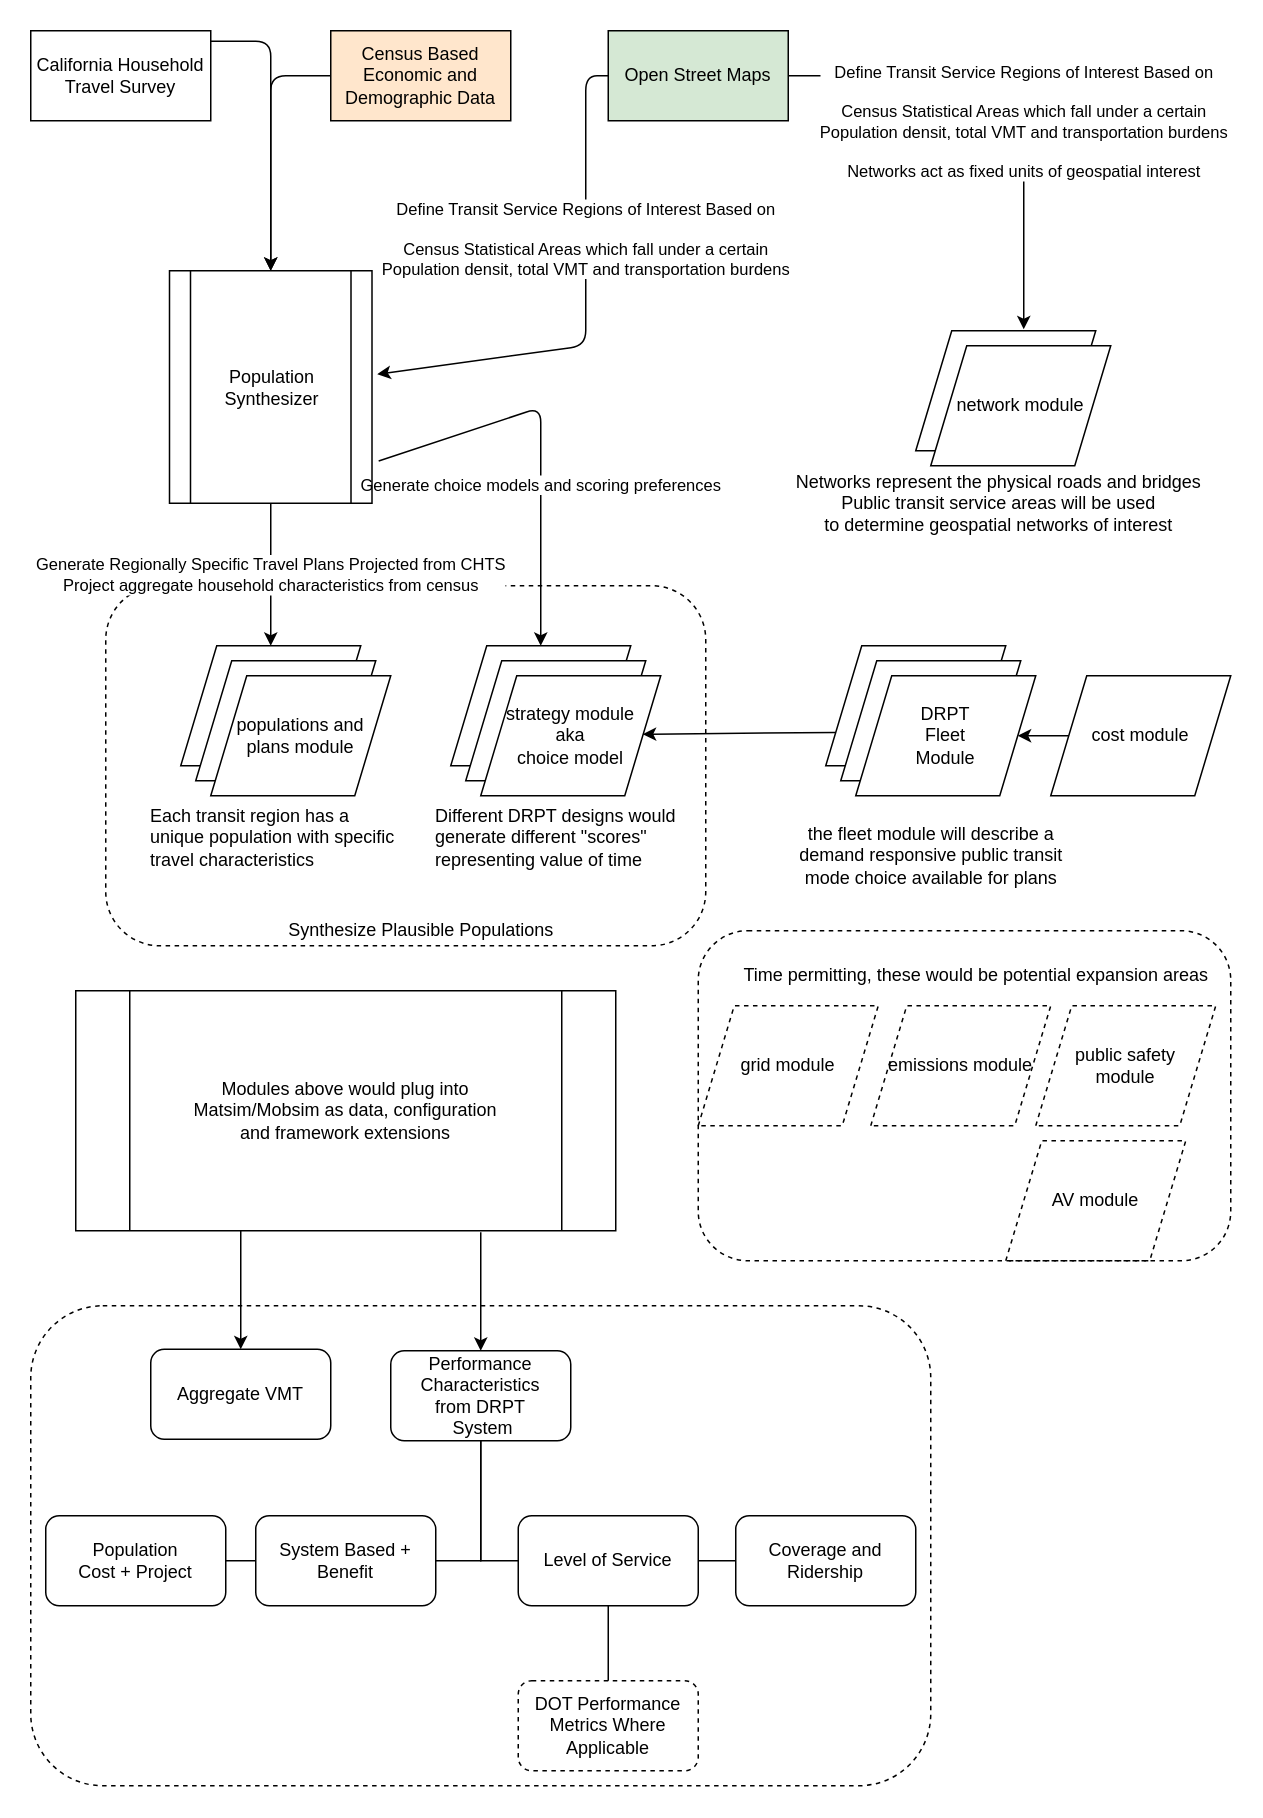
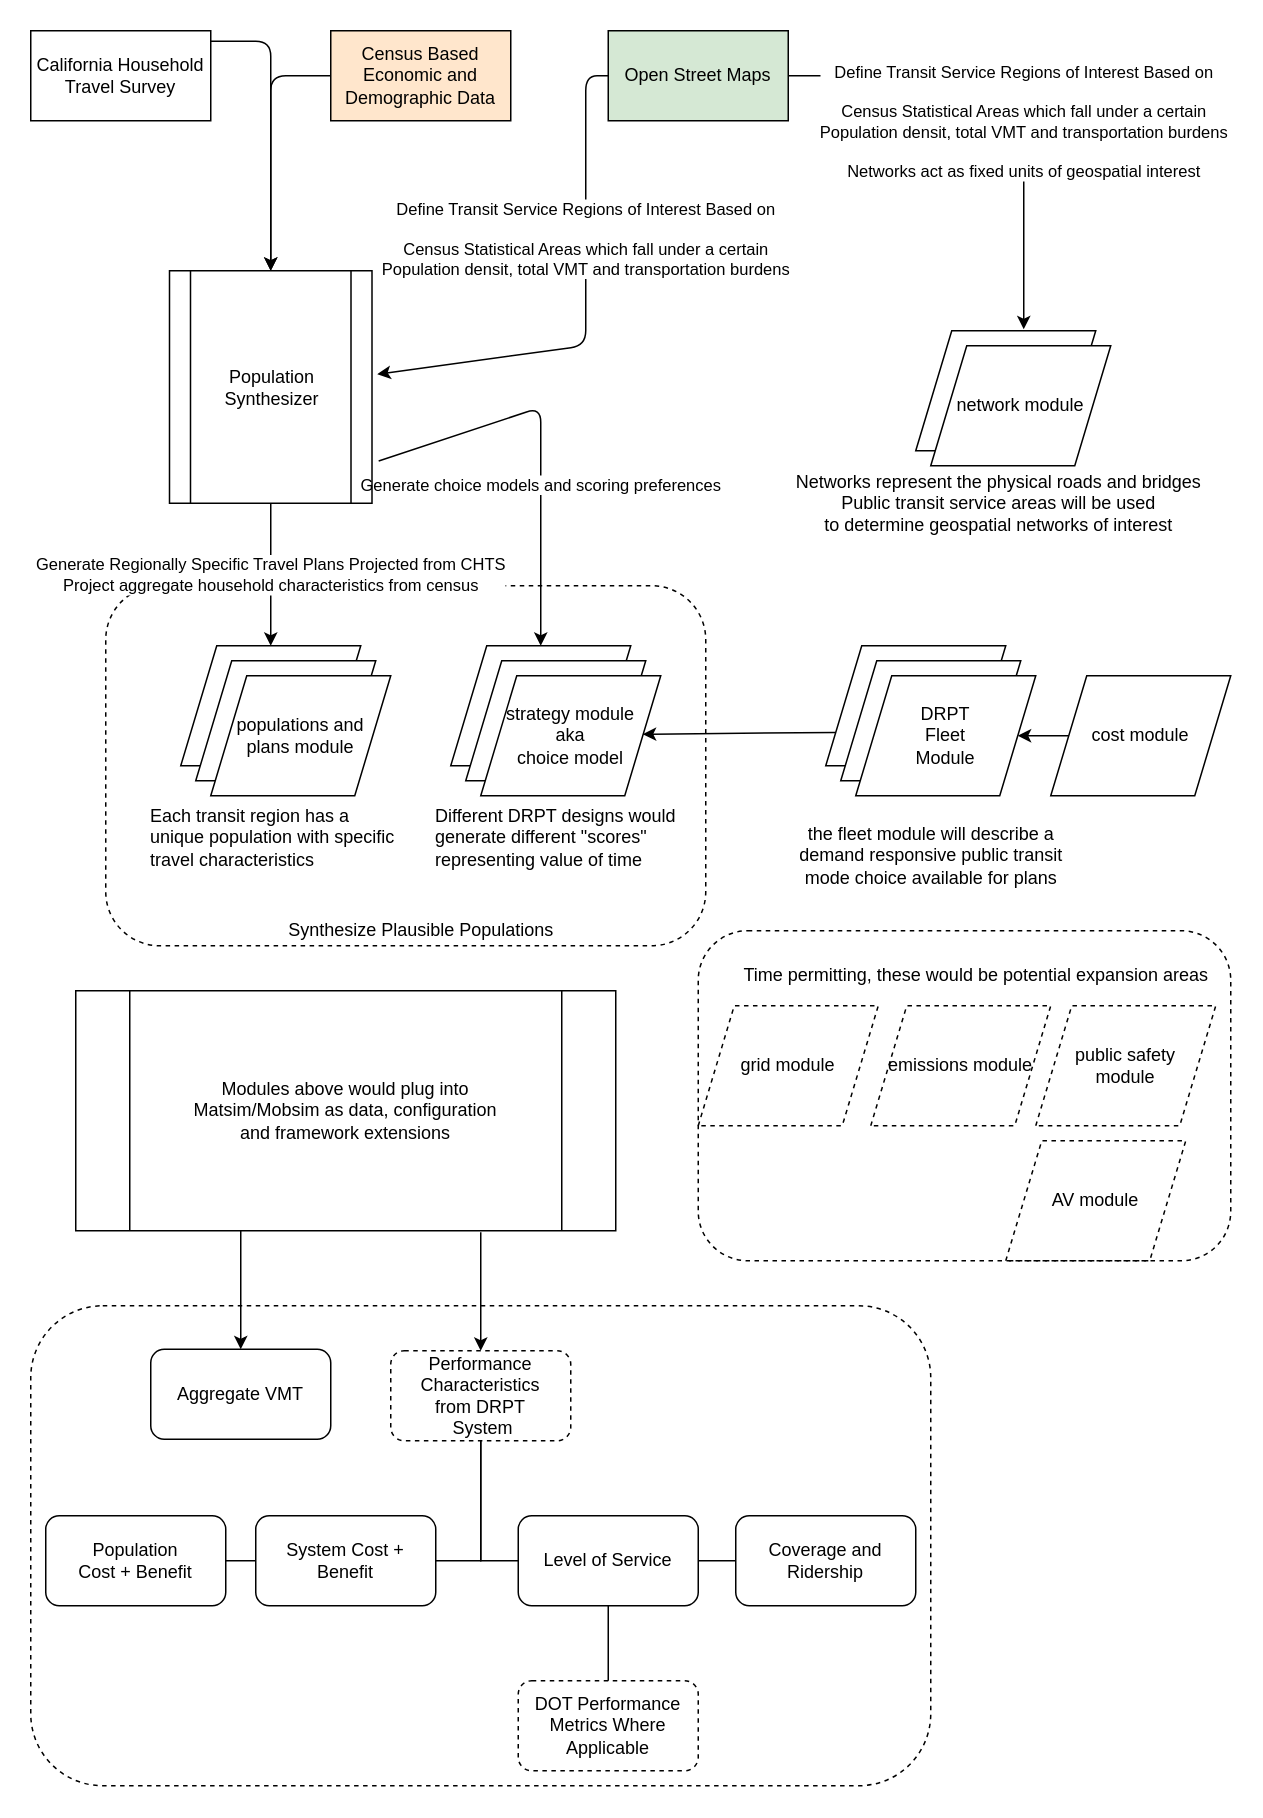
(481, 1396) -> (481, 1396)
(136, 1561) -> (136, 1561)
(346, 1561) -> (346, 1561)
